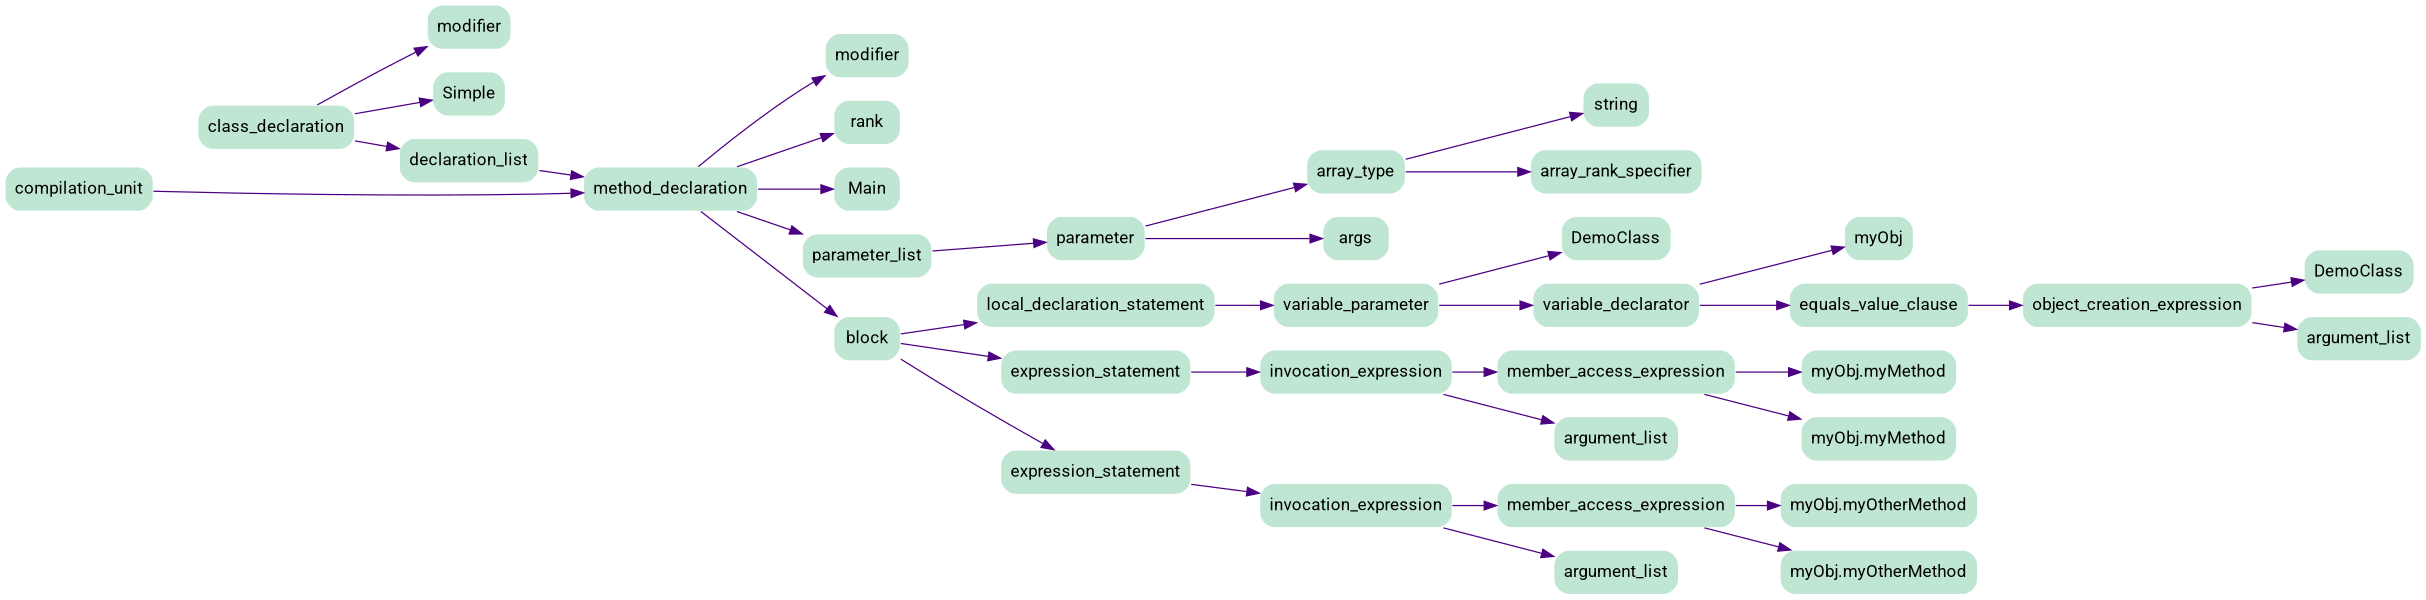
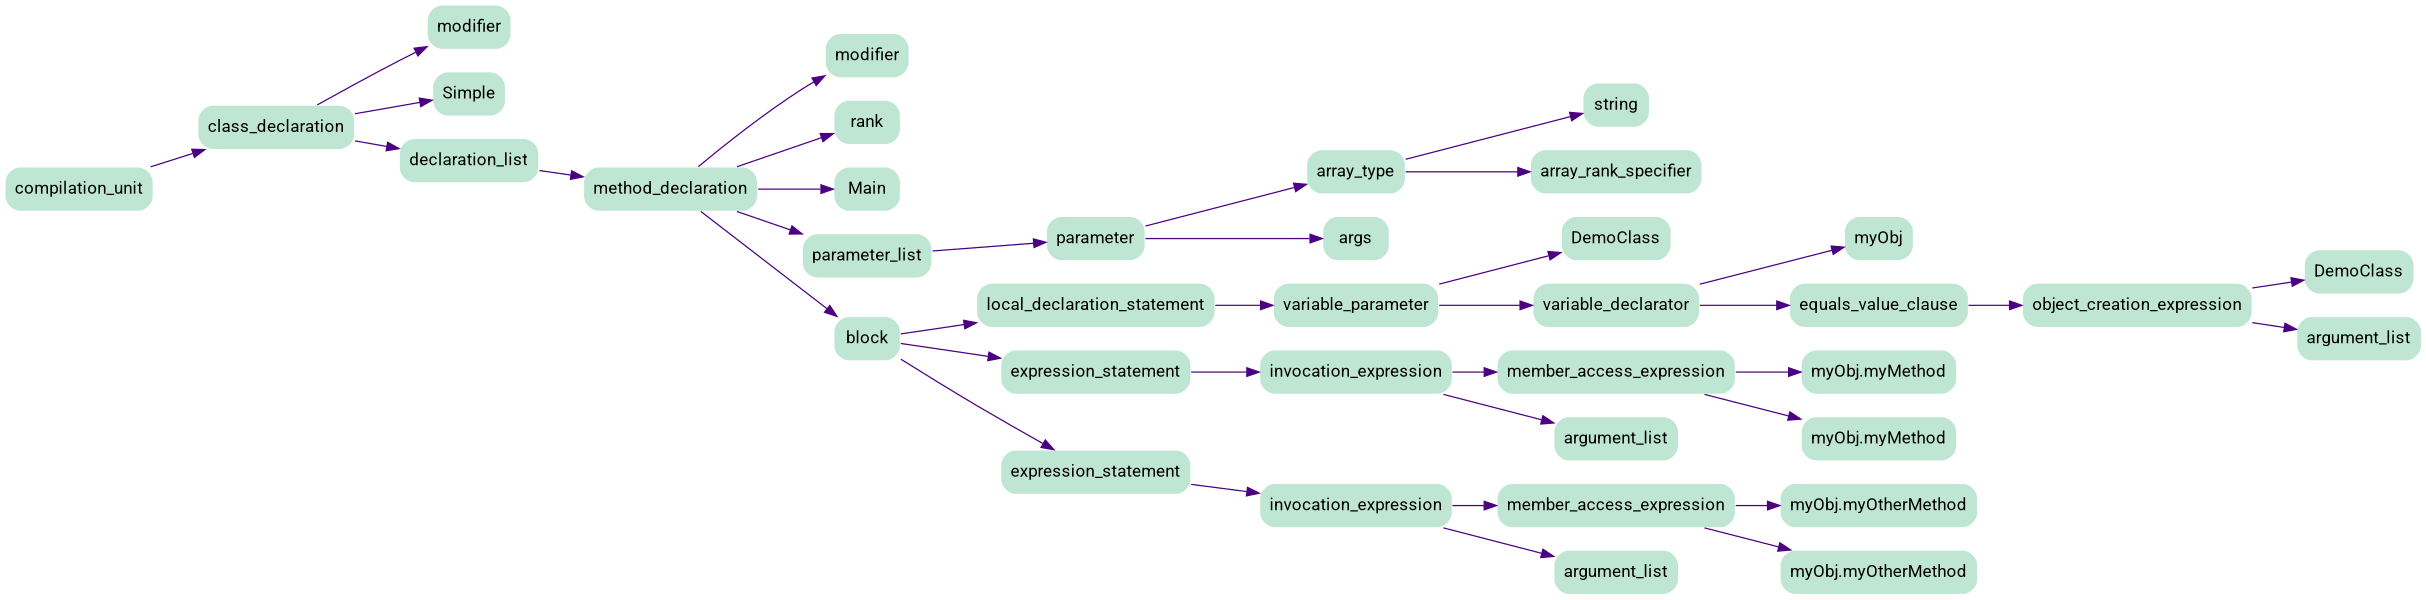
(362, 195) -> (172, 160)
